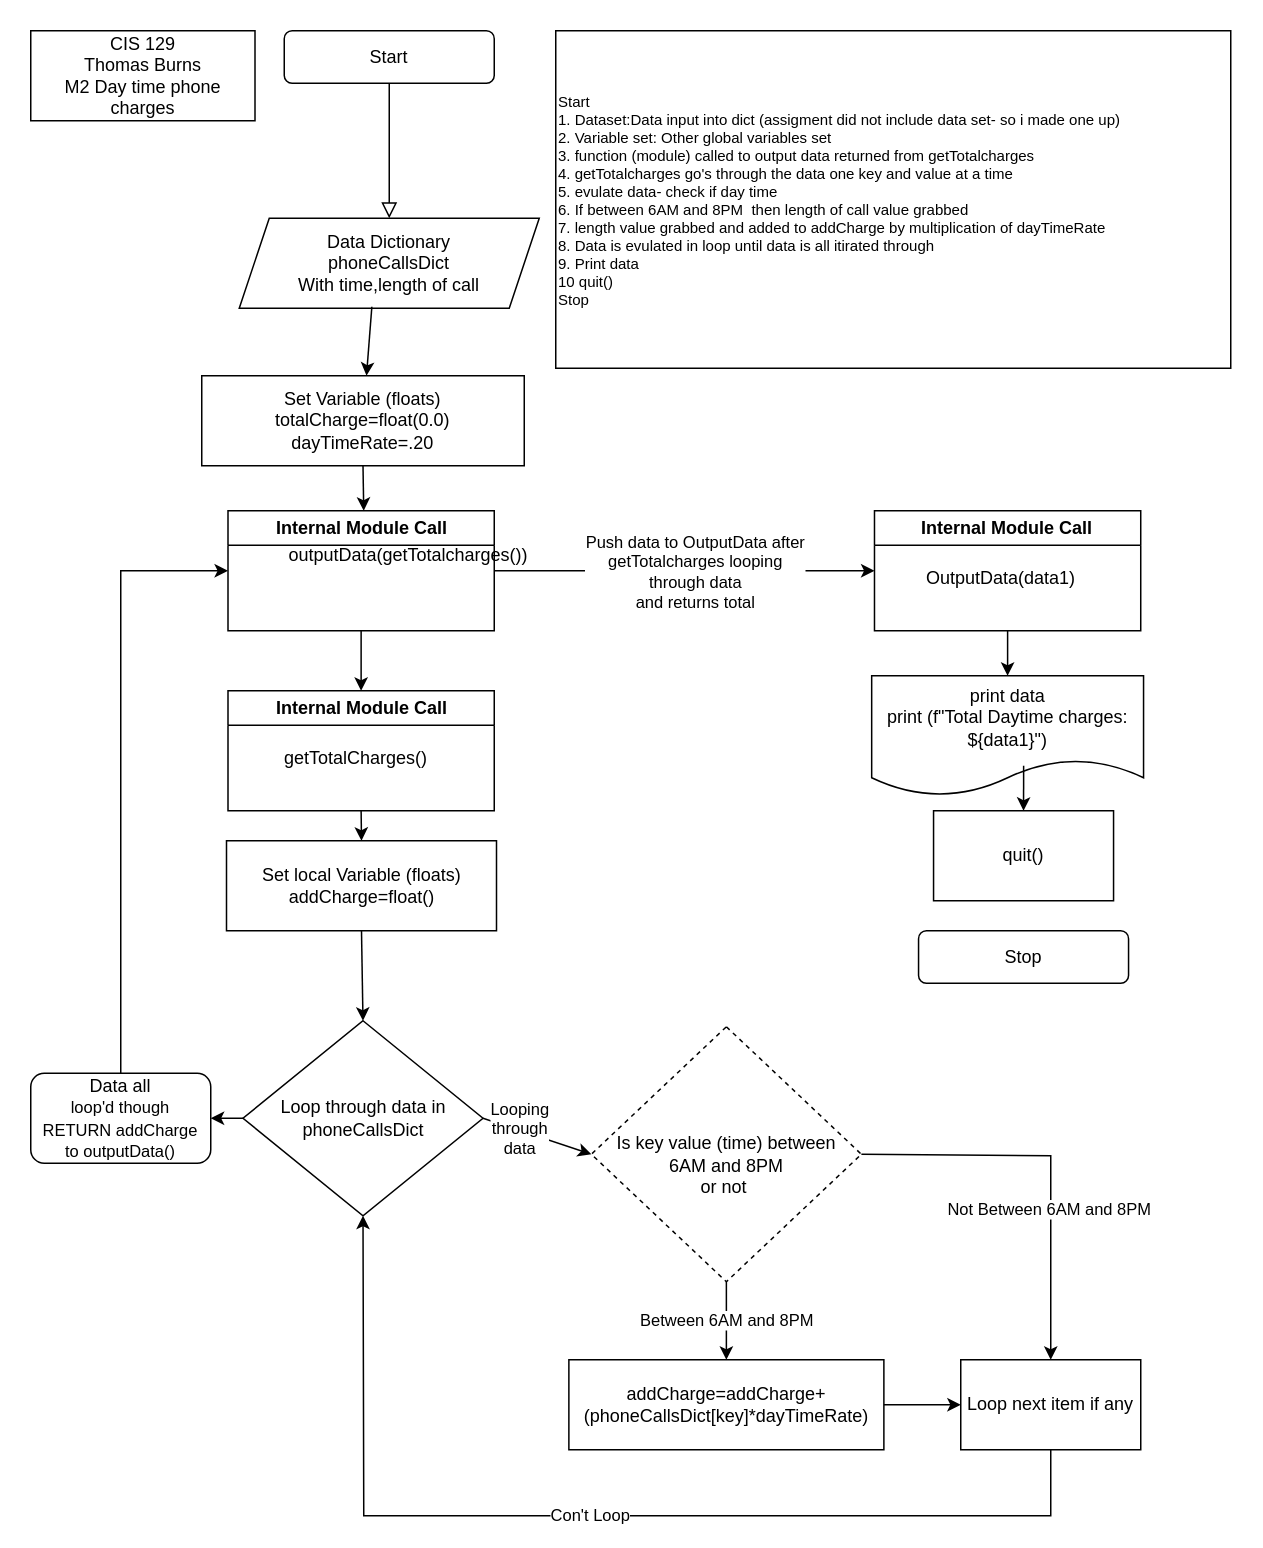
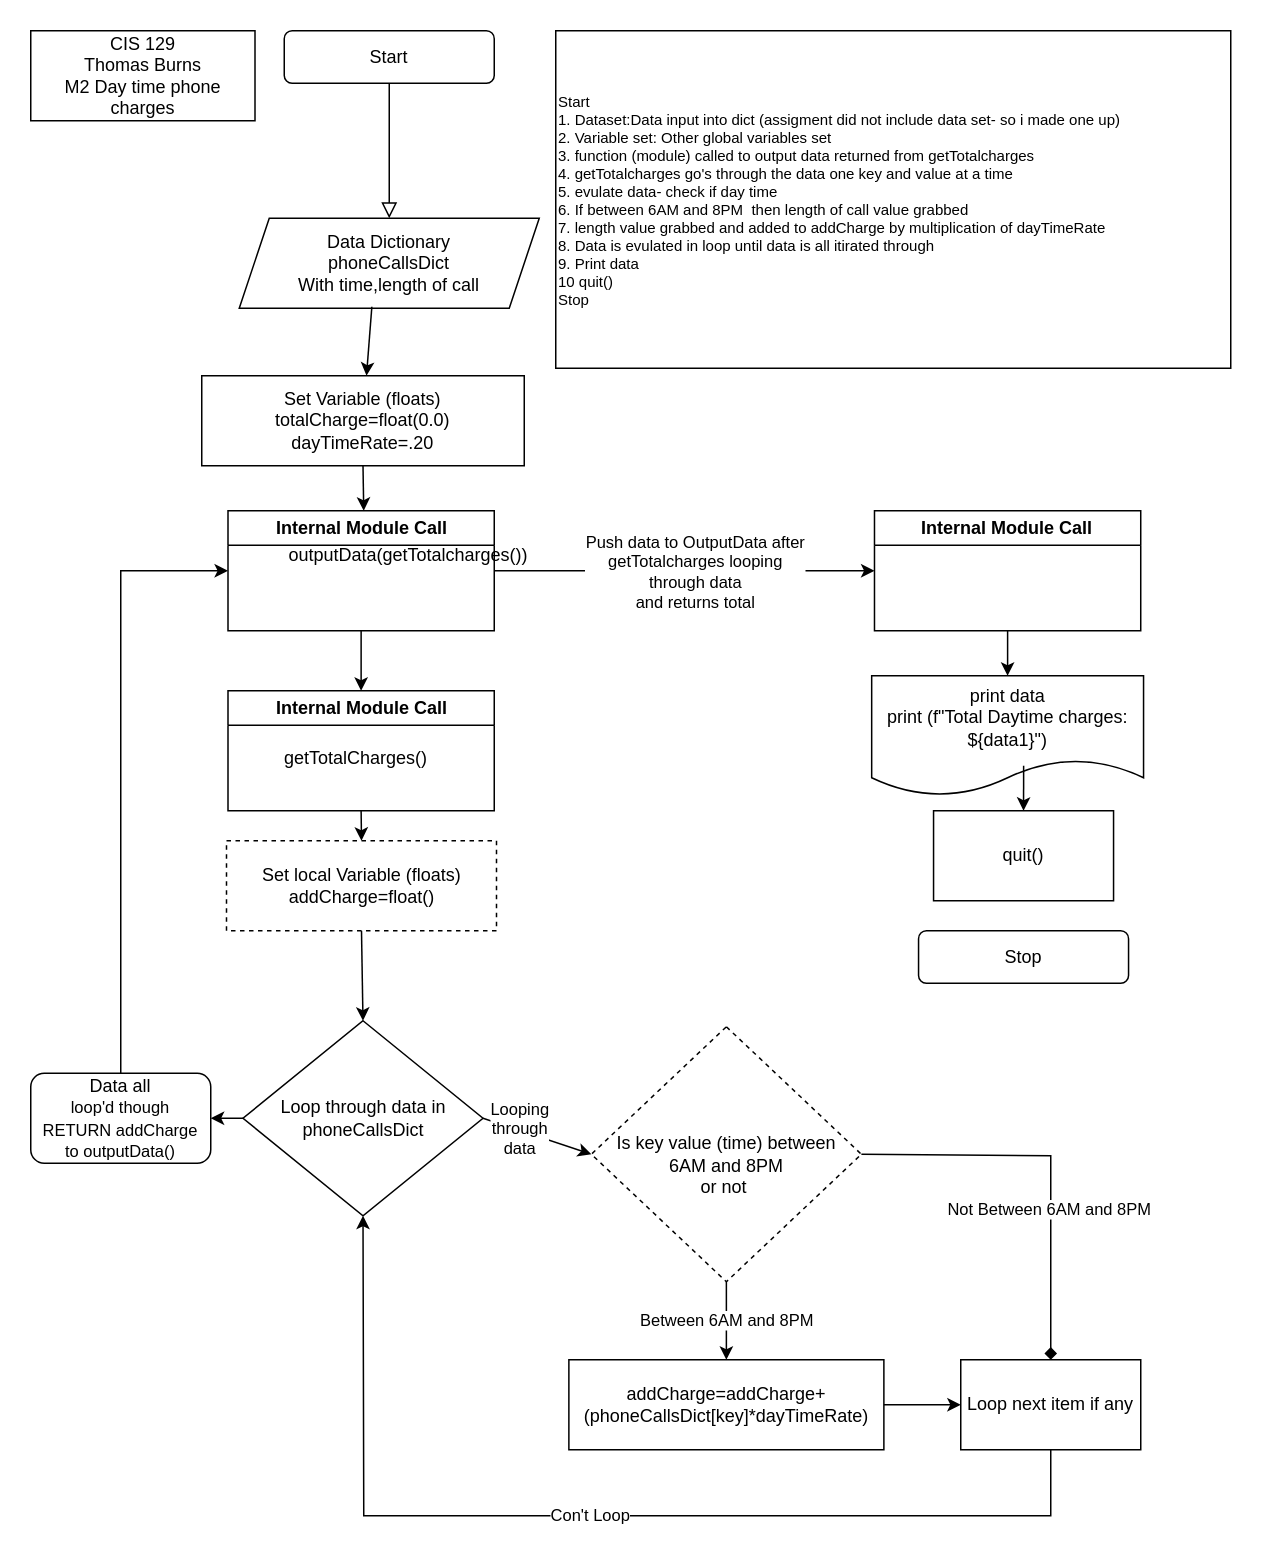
(1002, 578) -> none
(362, 886) -> (362, 886)
(1051, 1348) -> (1051, 1347)
